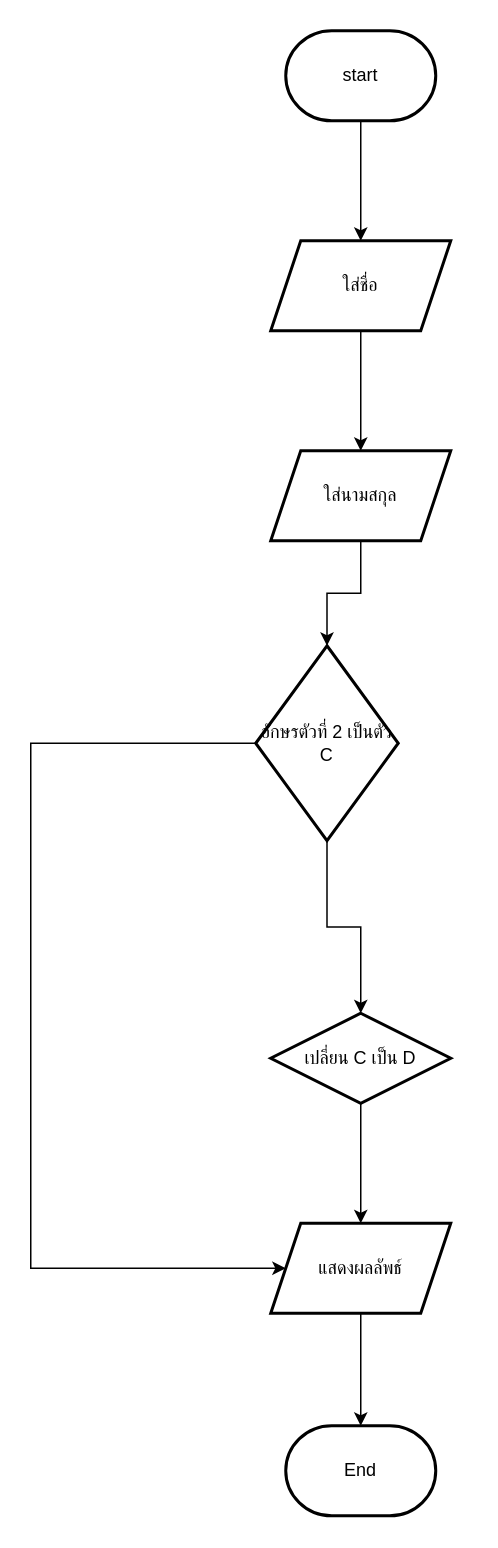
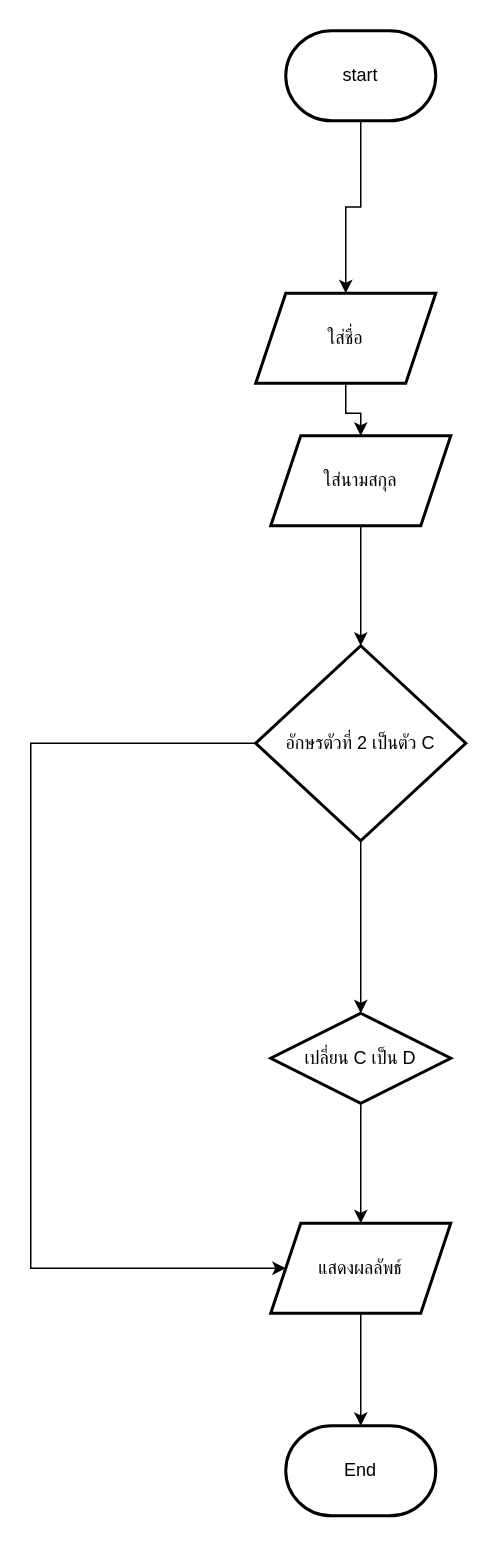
(361, 286) -> (346, 338)
(361, 496) -> (361, 481)
(327, 743) -> (361, 743)
